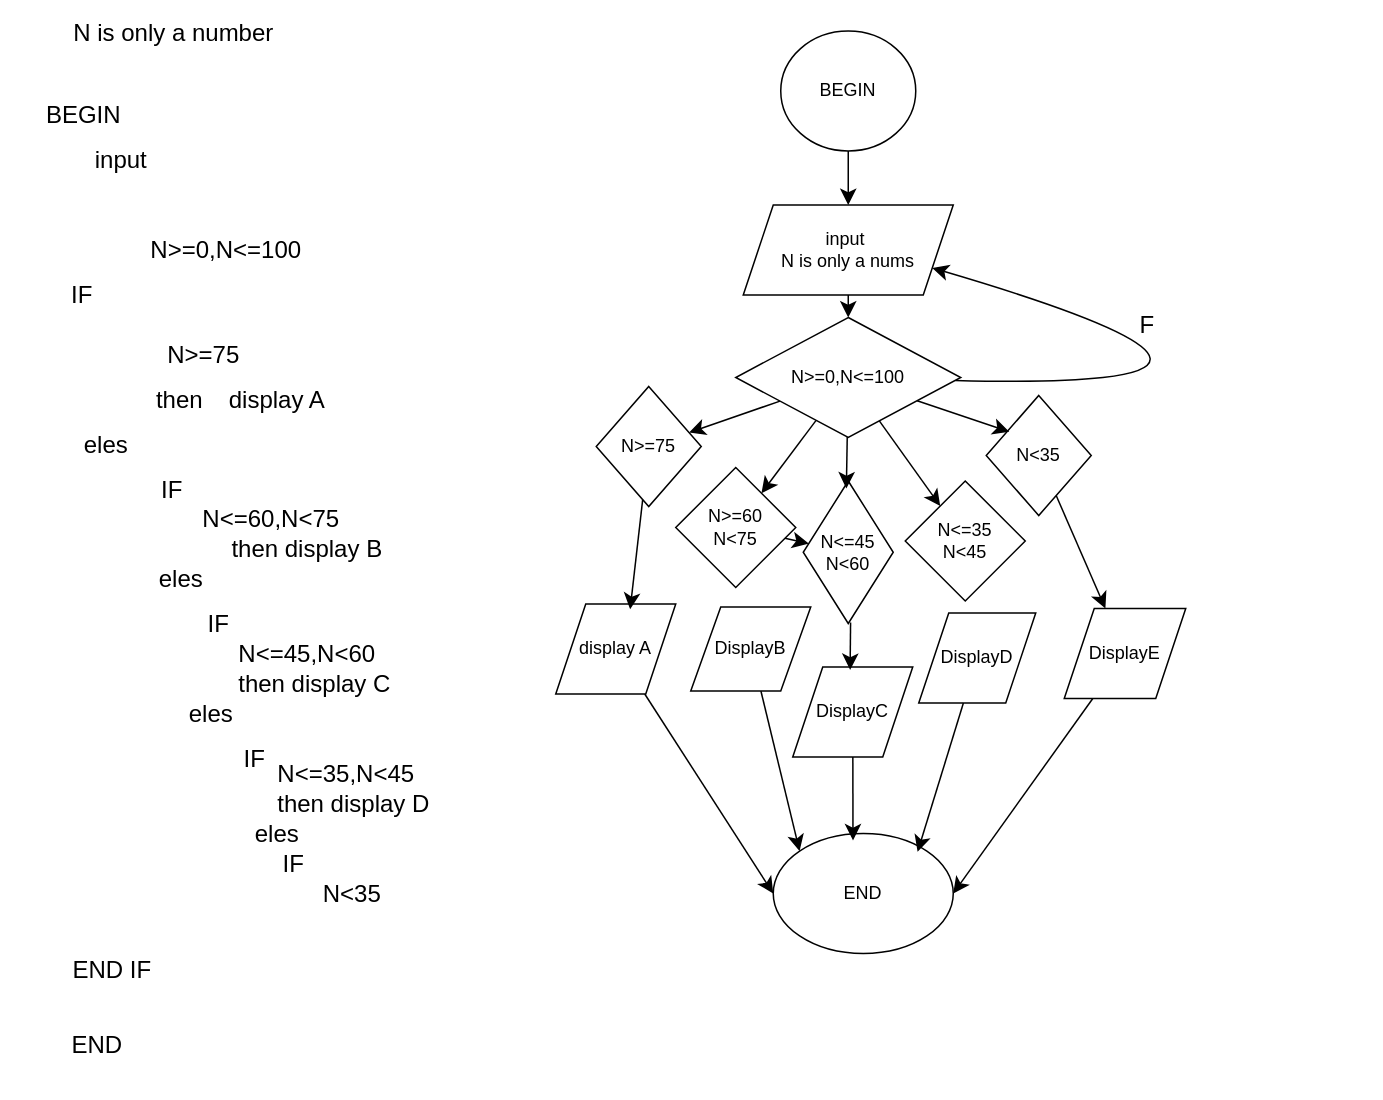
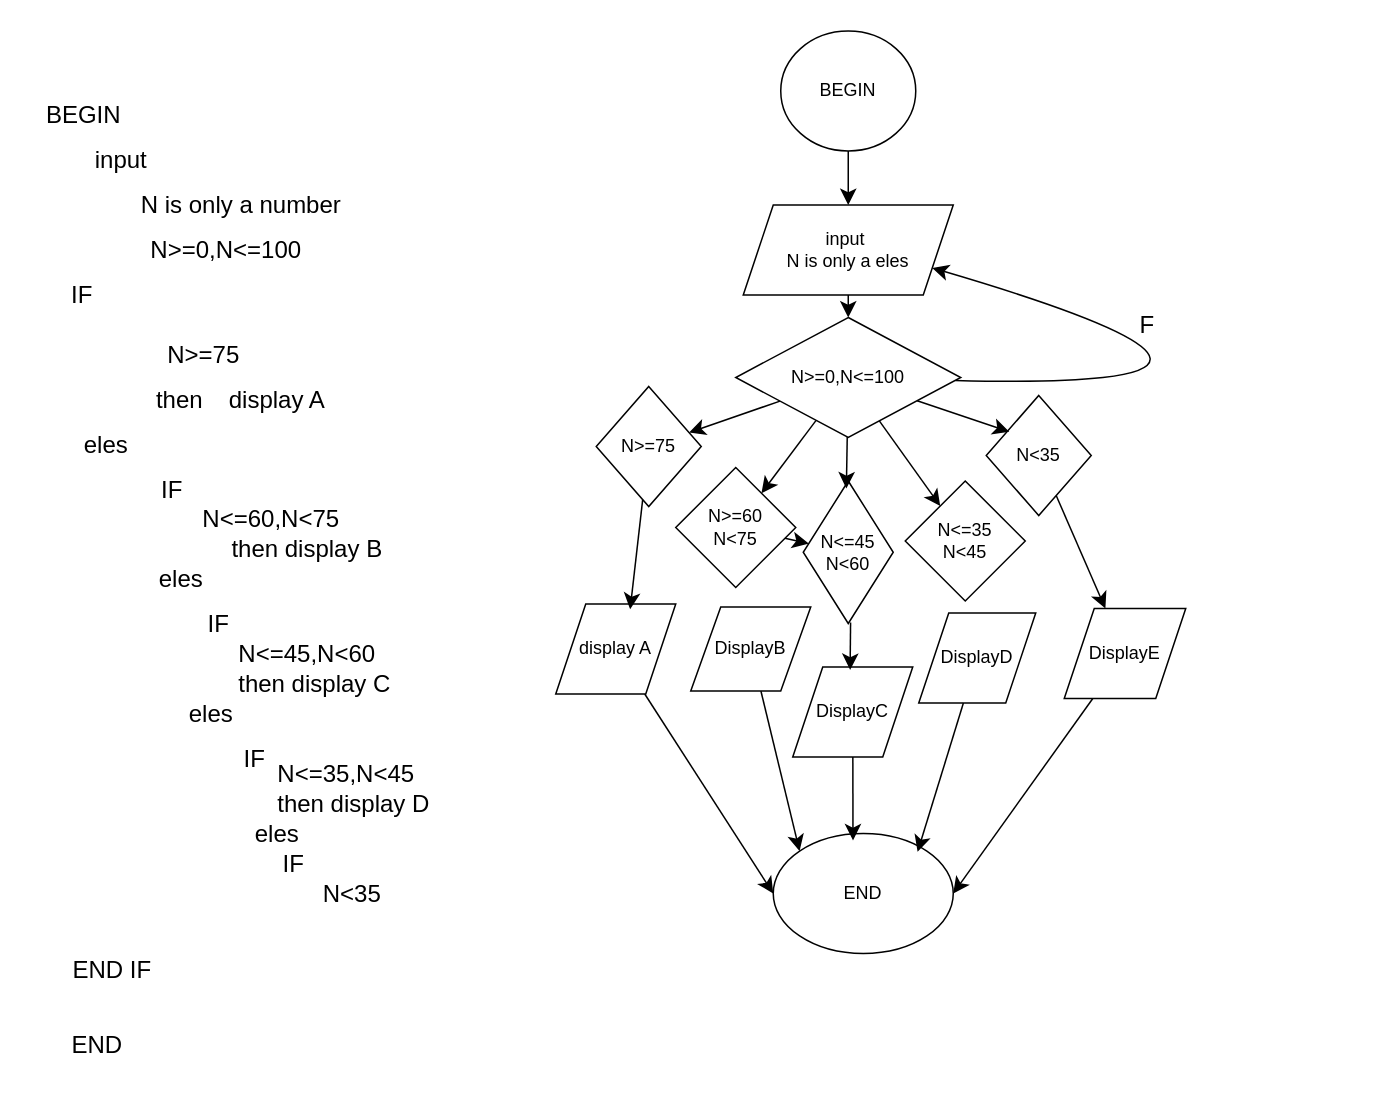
(173, 32) -> (241, 205)
(848, 250) -> (848, 250)
